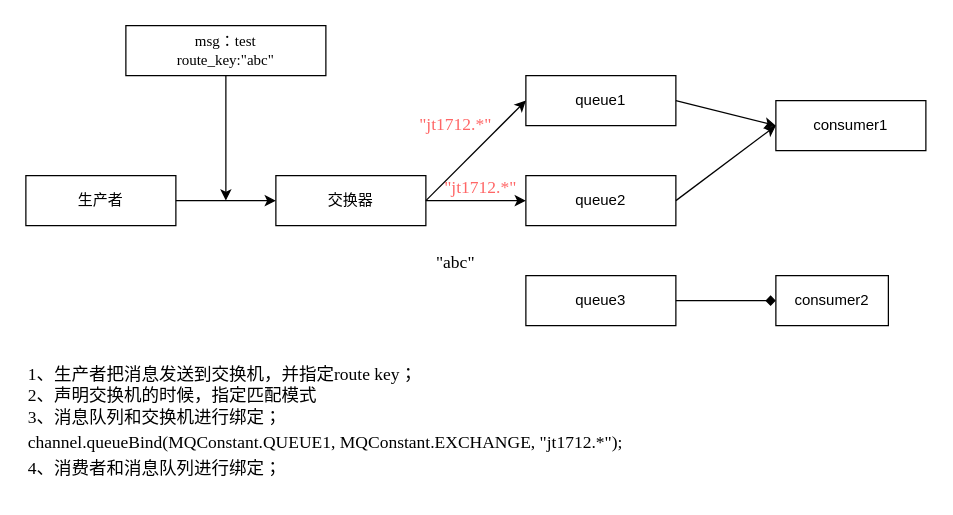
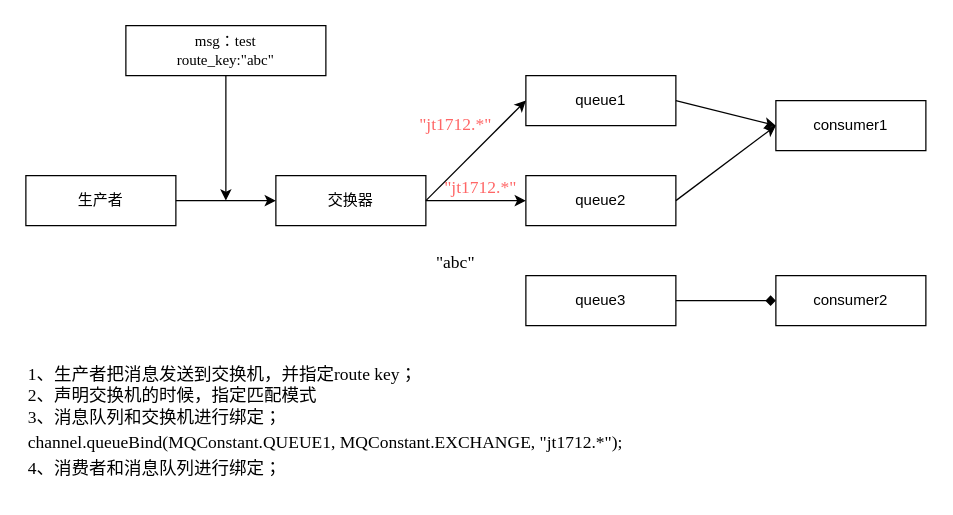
(832, 301) -> (851, 301)
